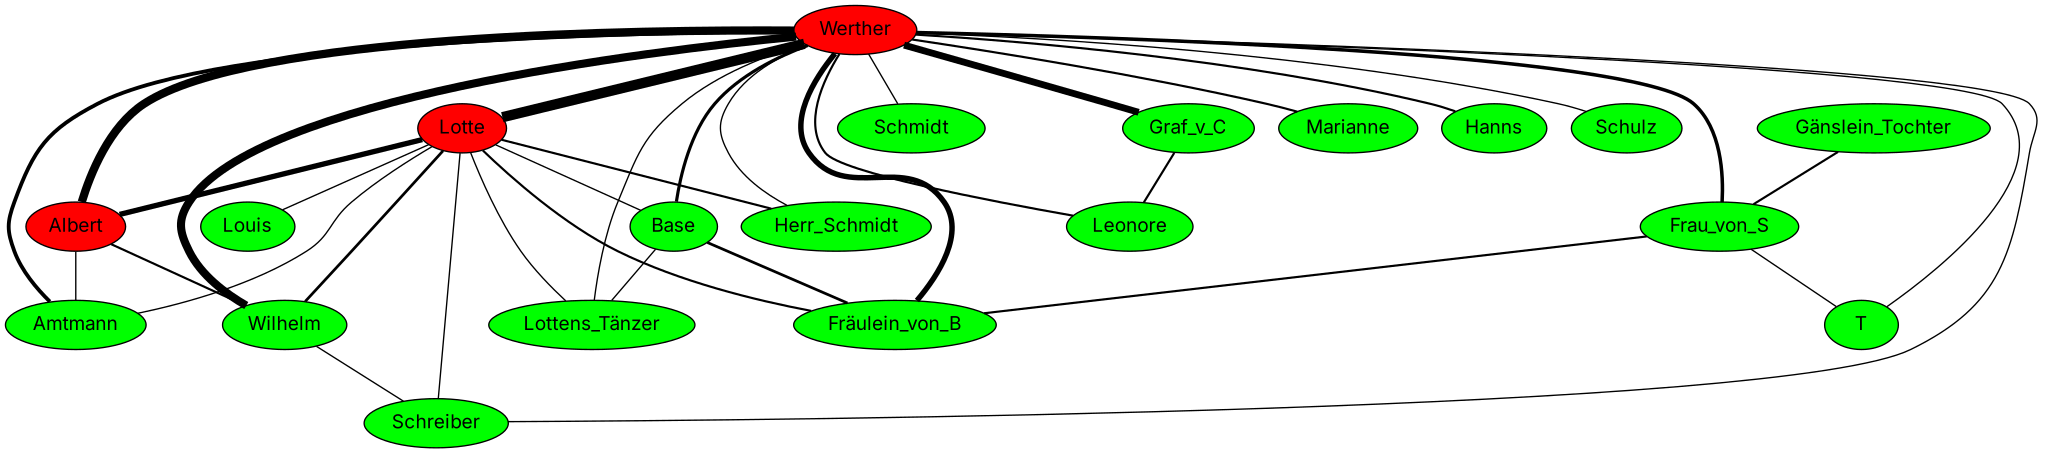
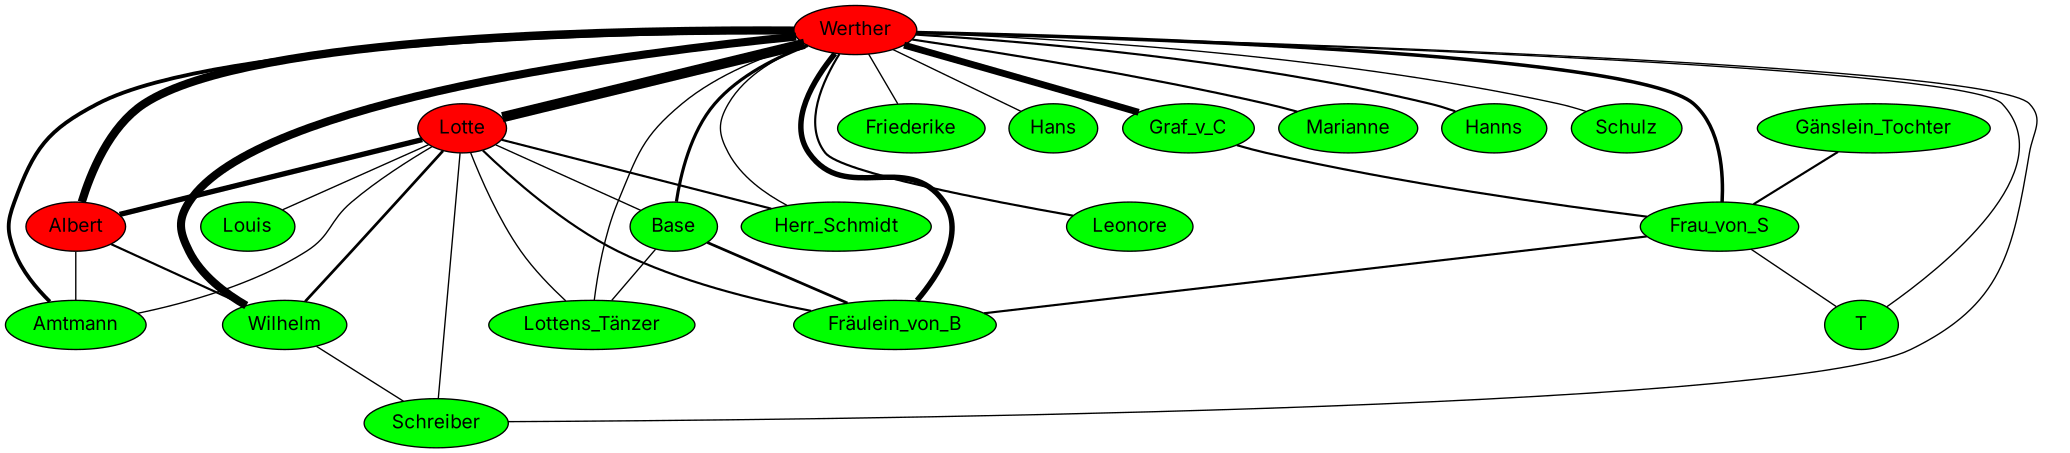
(911, 128) -> (911, 128)
none -> (1053, 128)
(1159, 178) -> (1441, 187)
